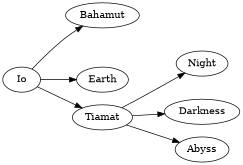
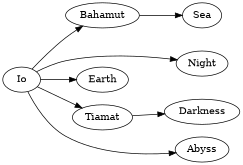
none -> (202, 15)
(150, 92) -> (102, 56)
(150, 133) -> (87, 145)
